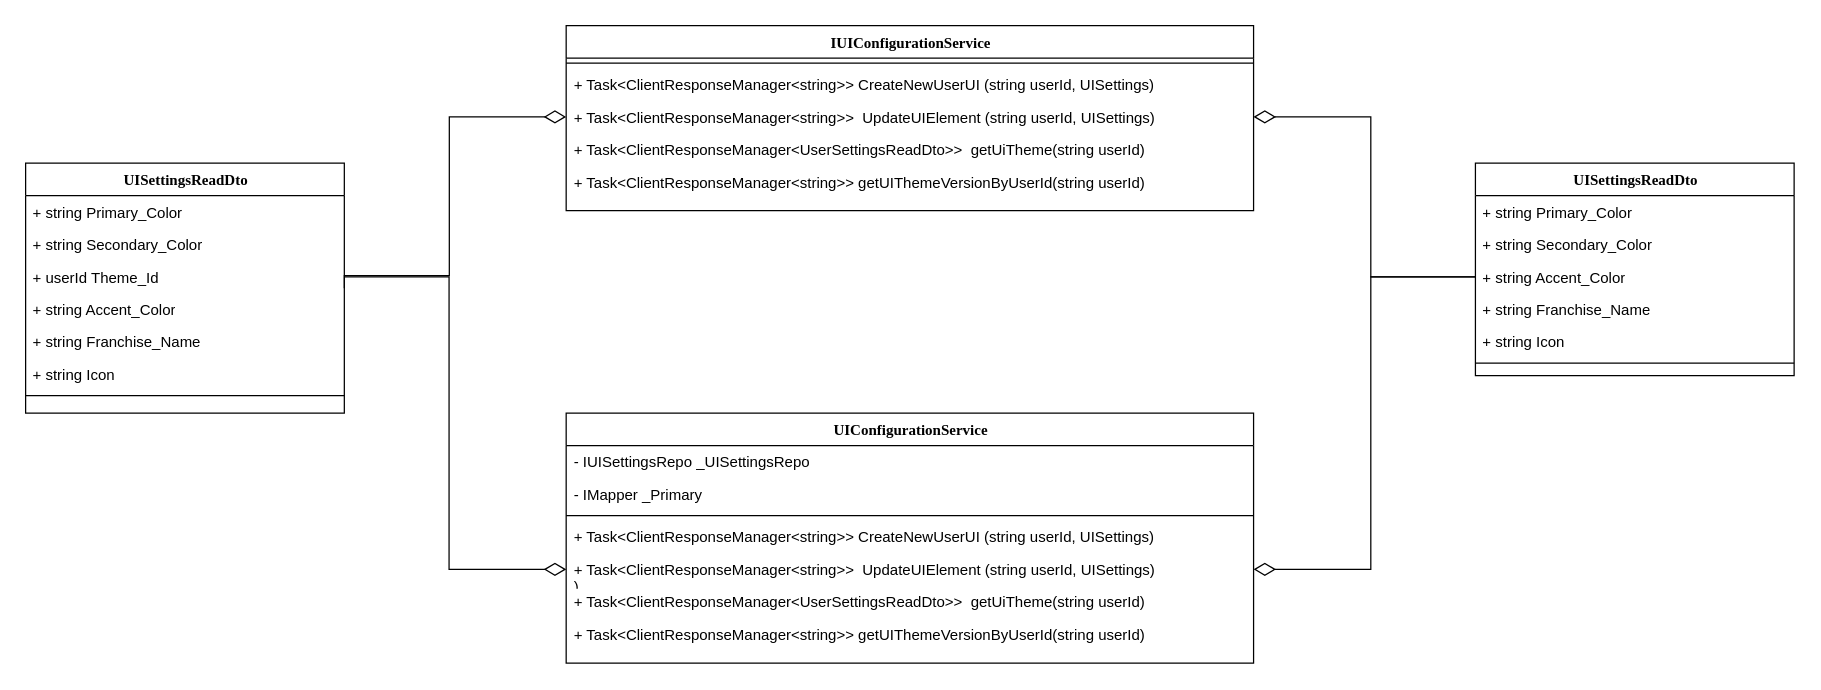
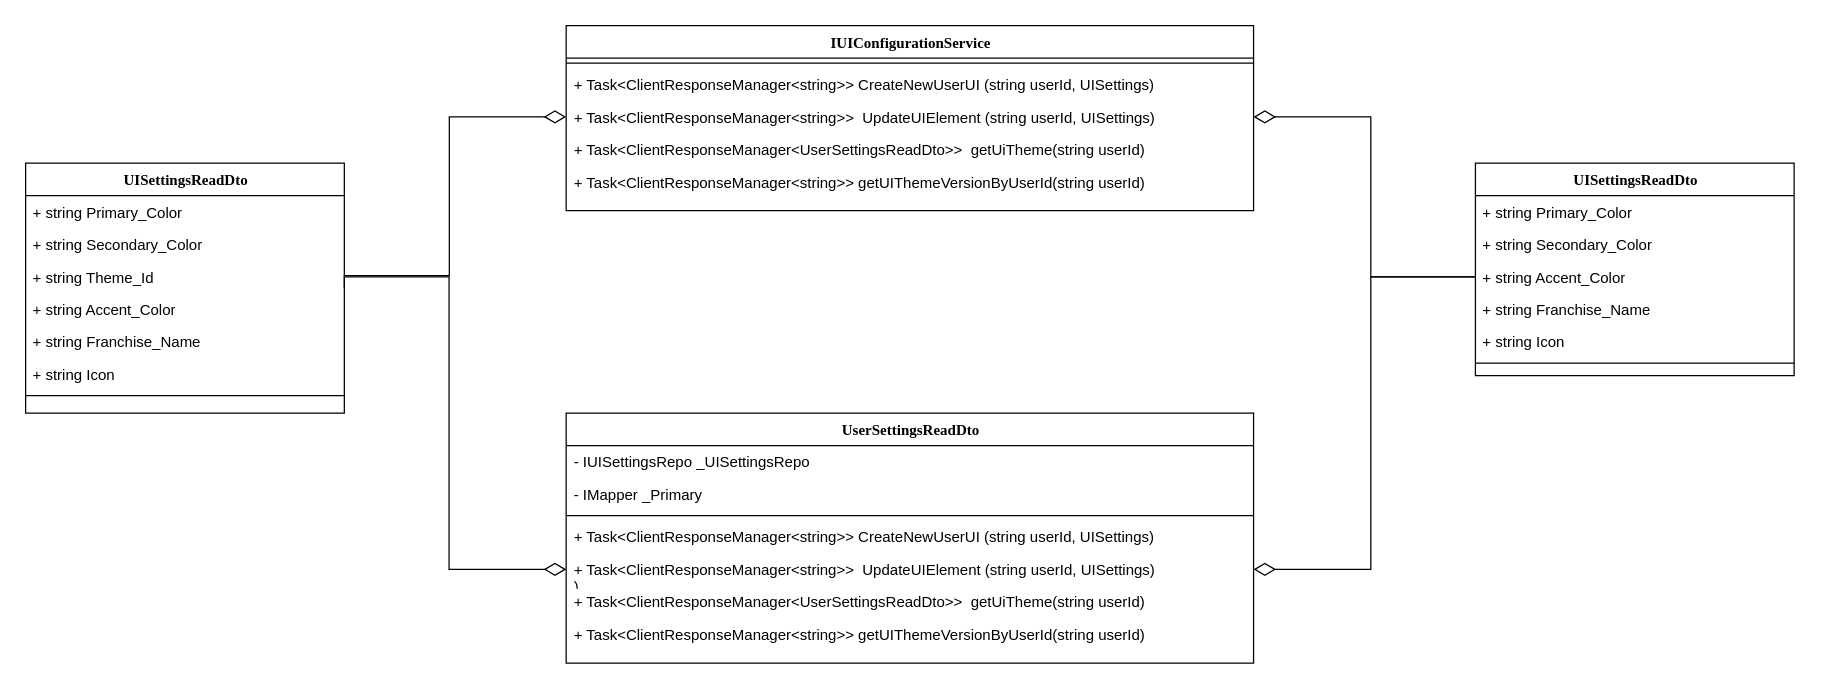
(101, 278) -> (99, 278)
(911, 431) -> (911, 431)
